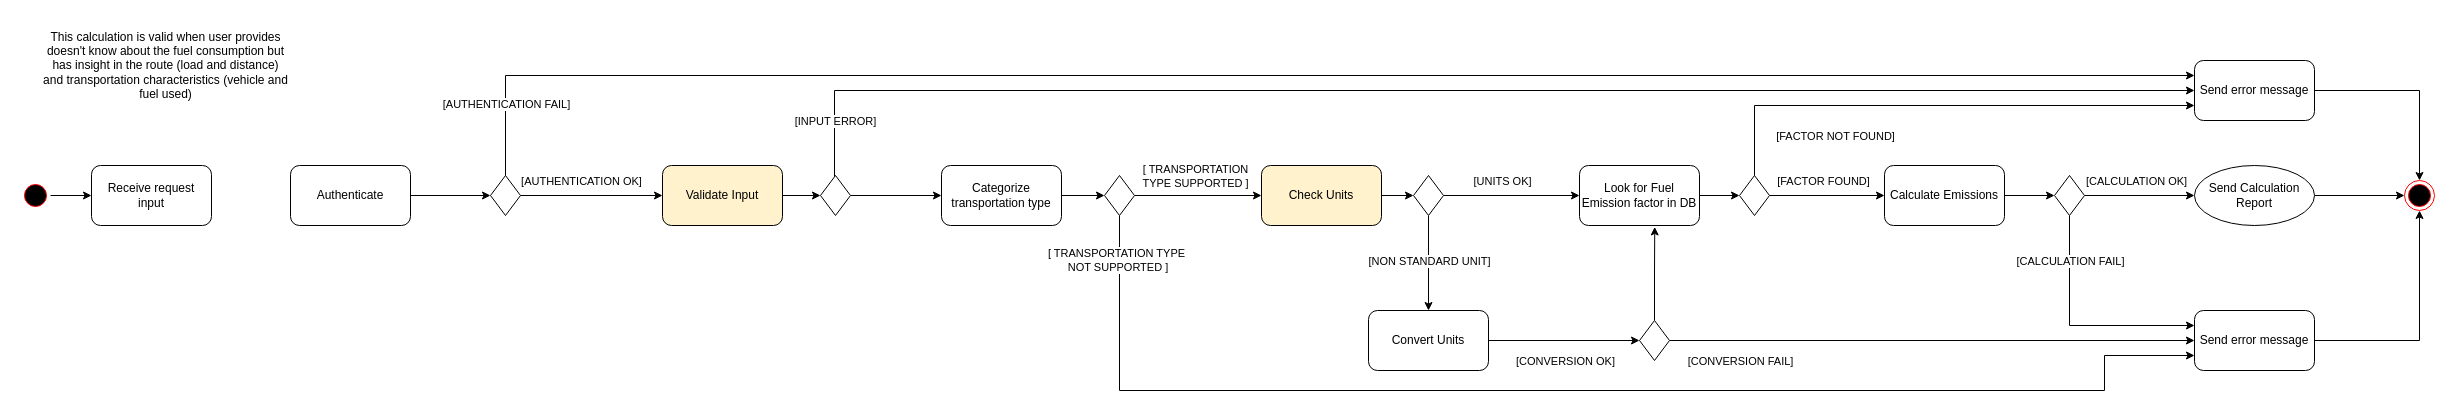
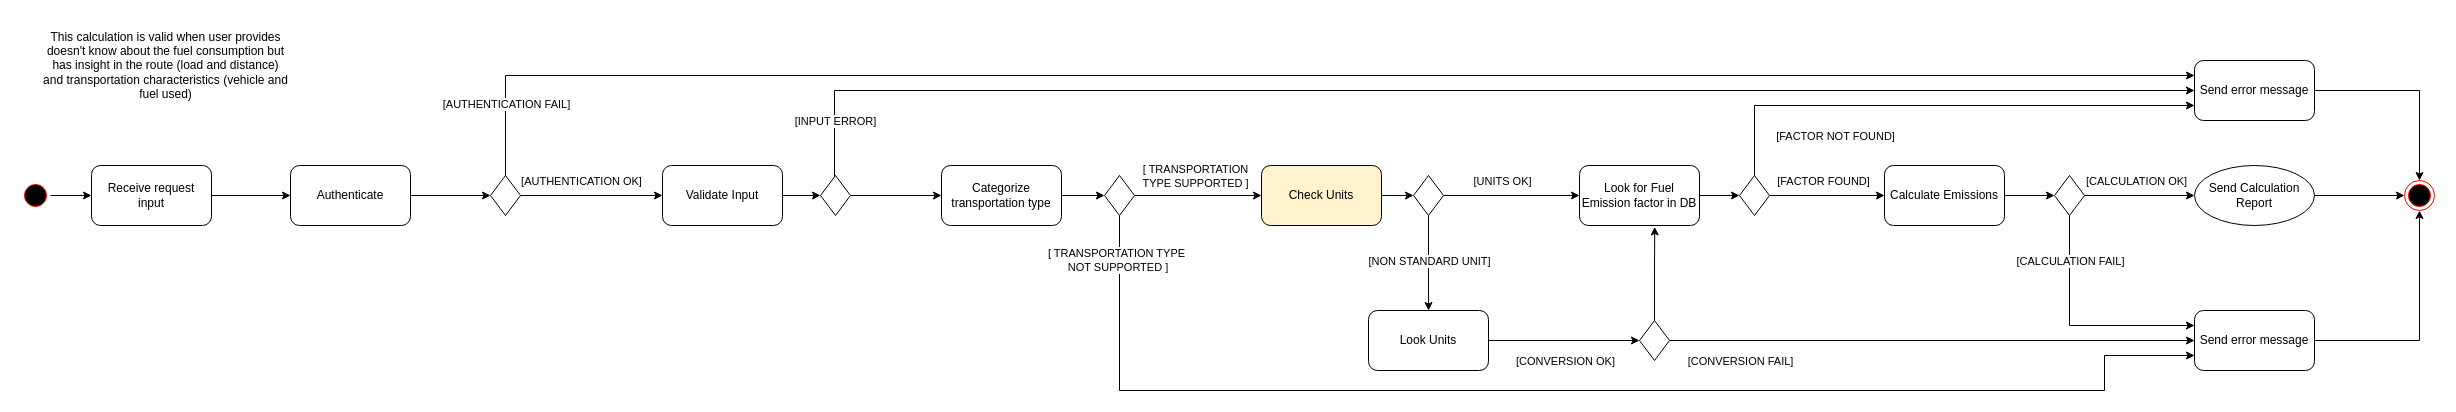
none -> (248, 196)
(723, 196) -> (723, 196)
(1429, 341) -> (1429, 341)
